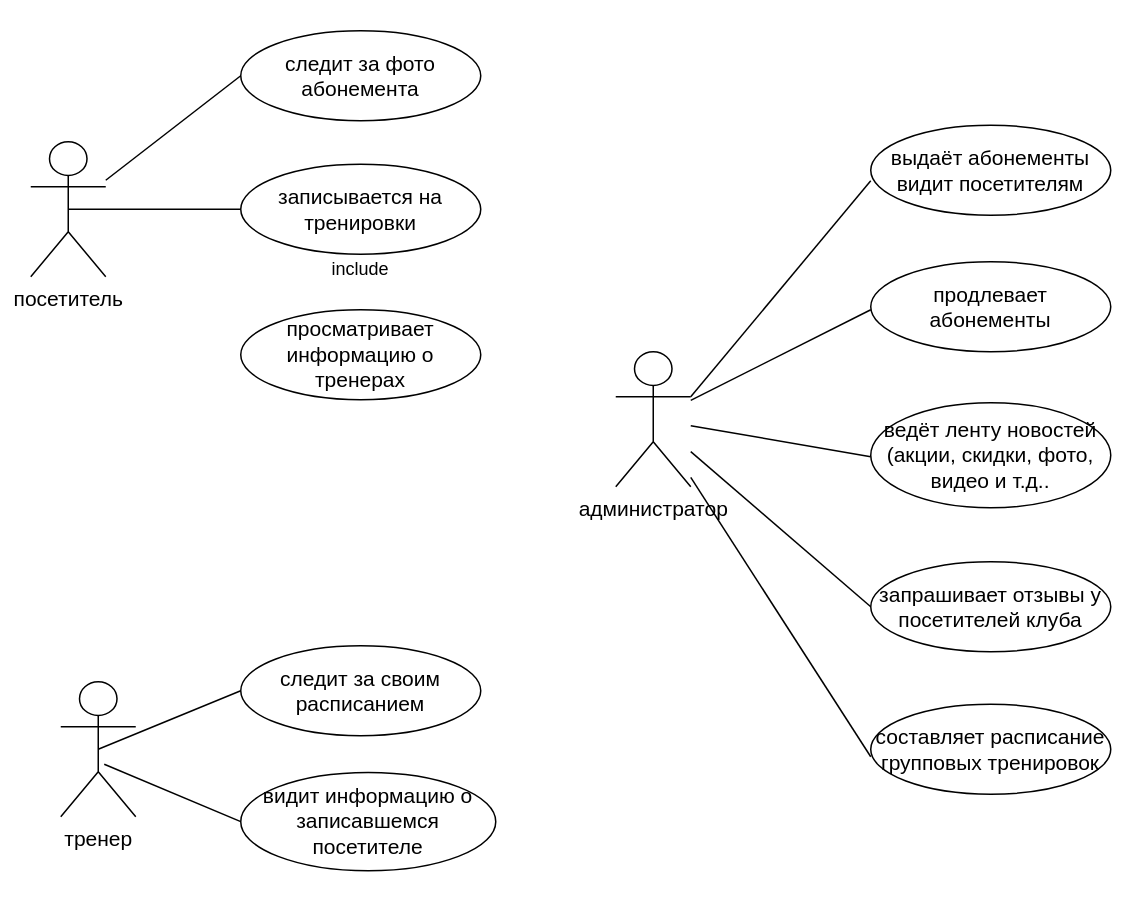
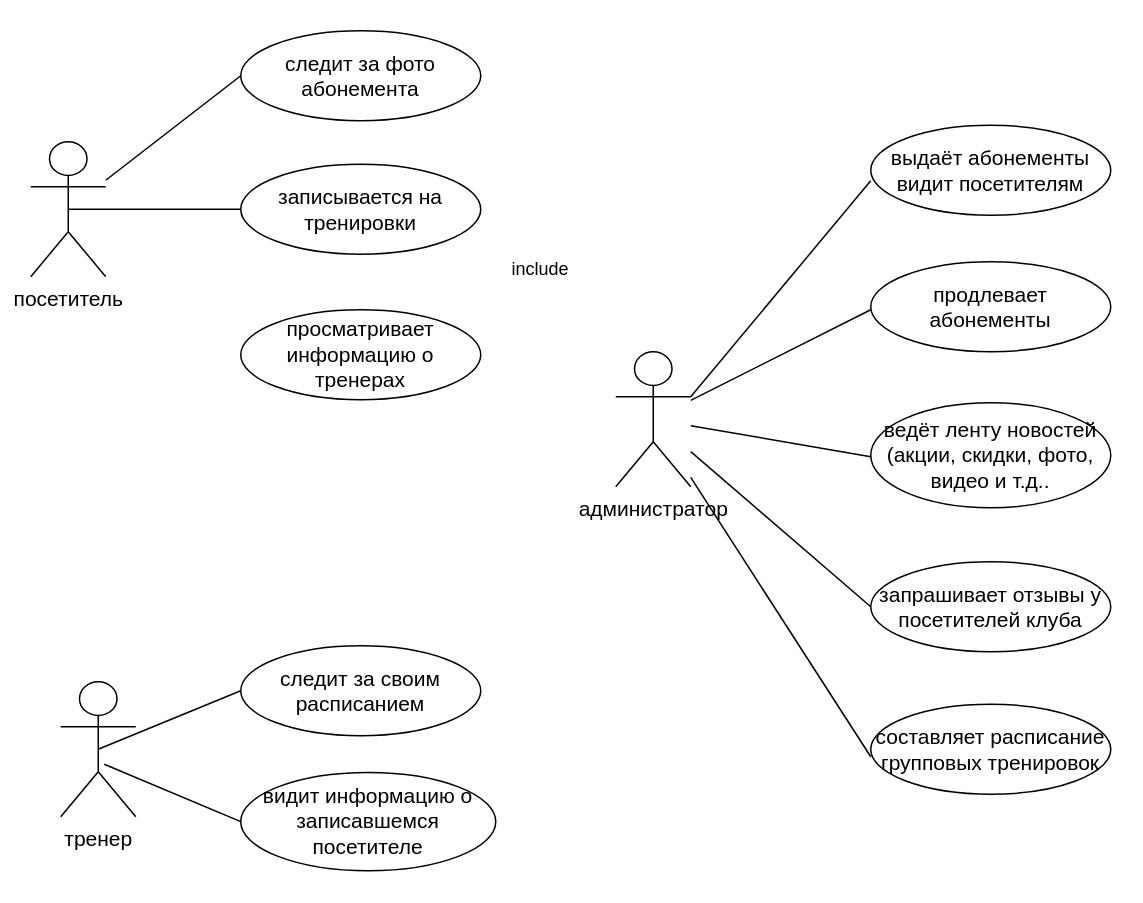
(361, 269) -> (541, 269)
